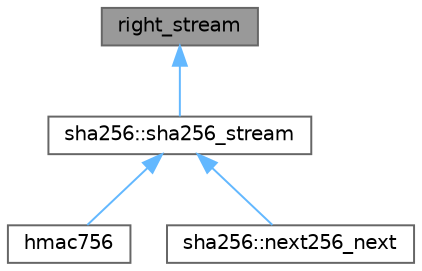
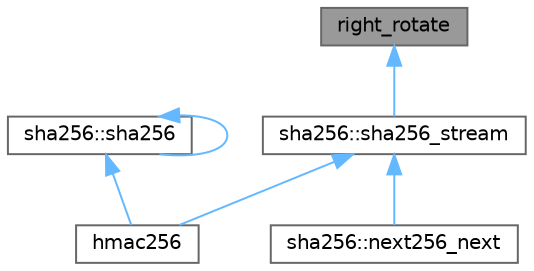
(180, 27) -> (394, 27)
none -> (100, 135)
(69, 244) -> (137, 244)
